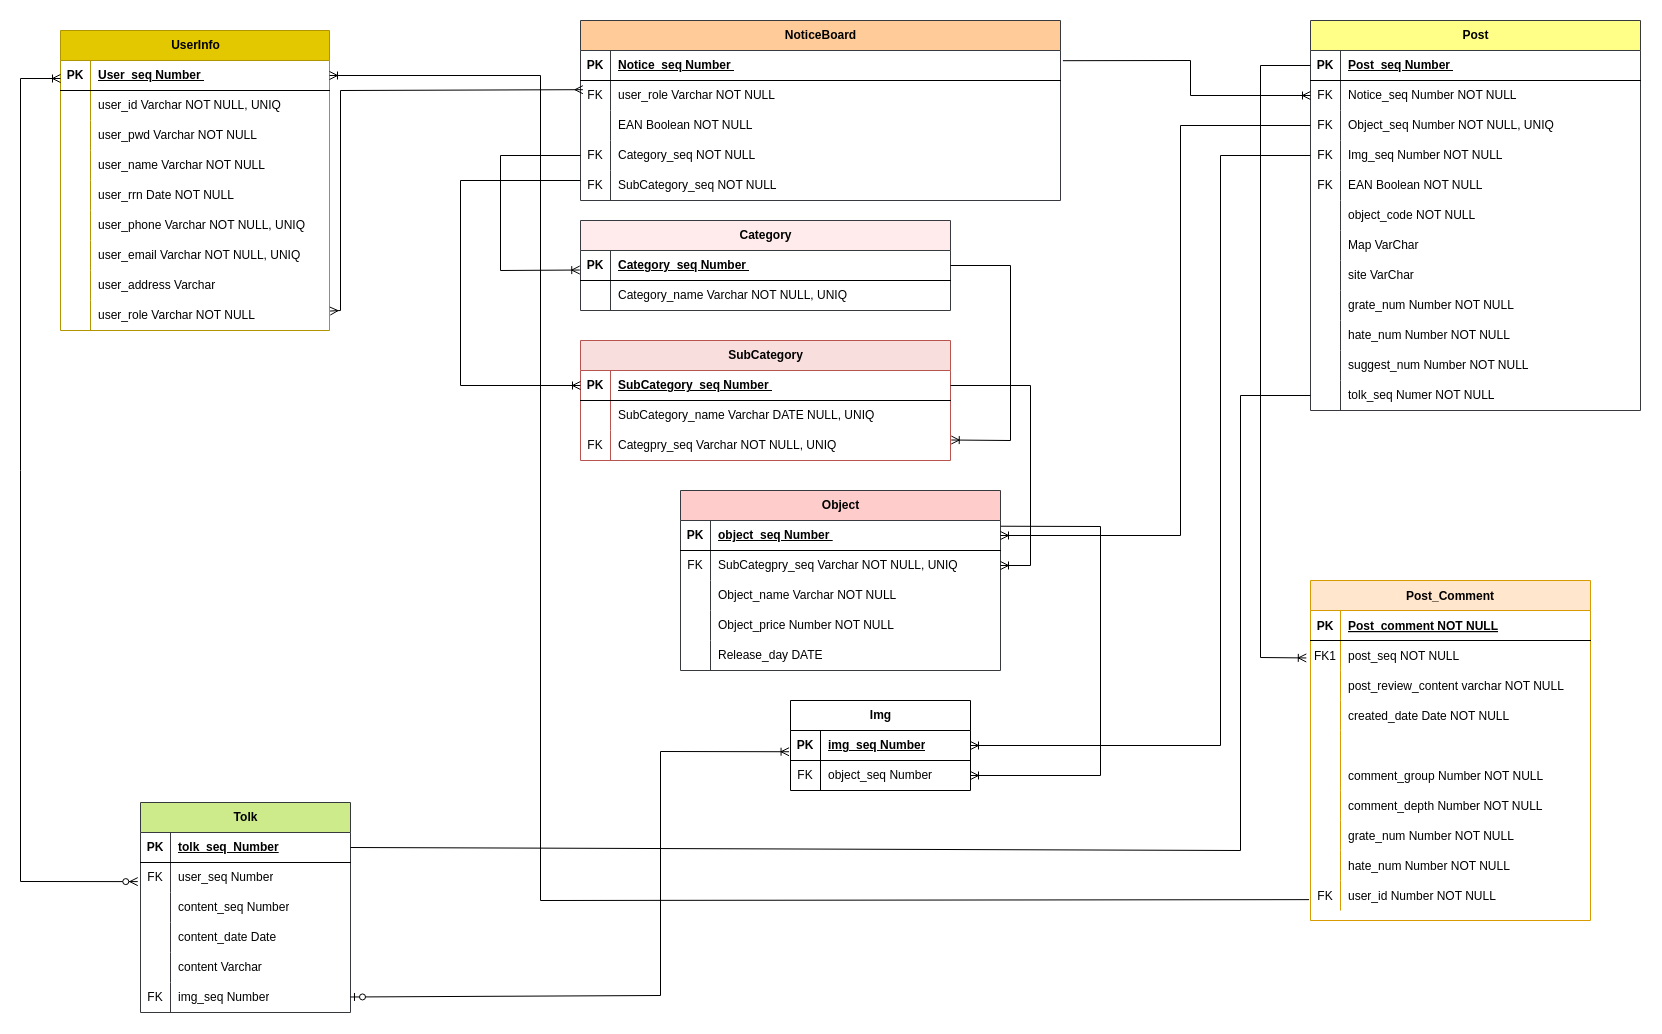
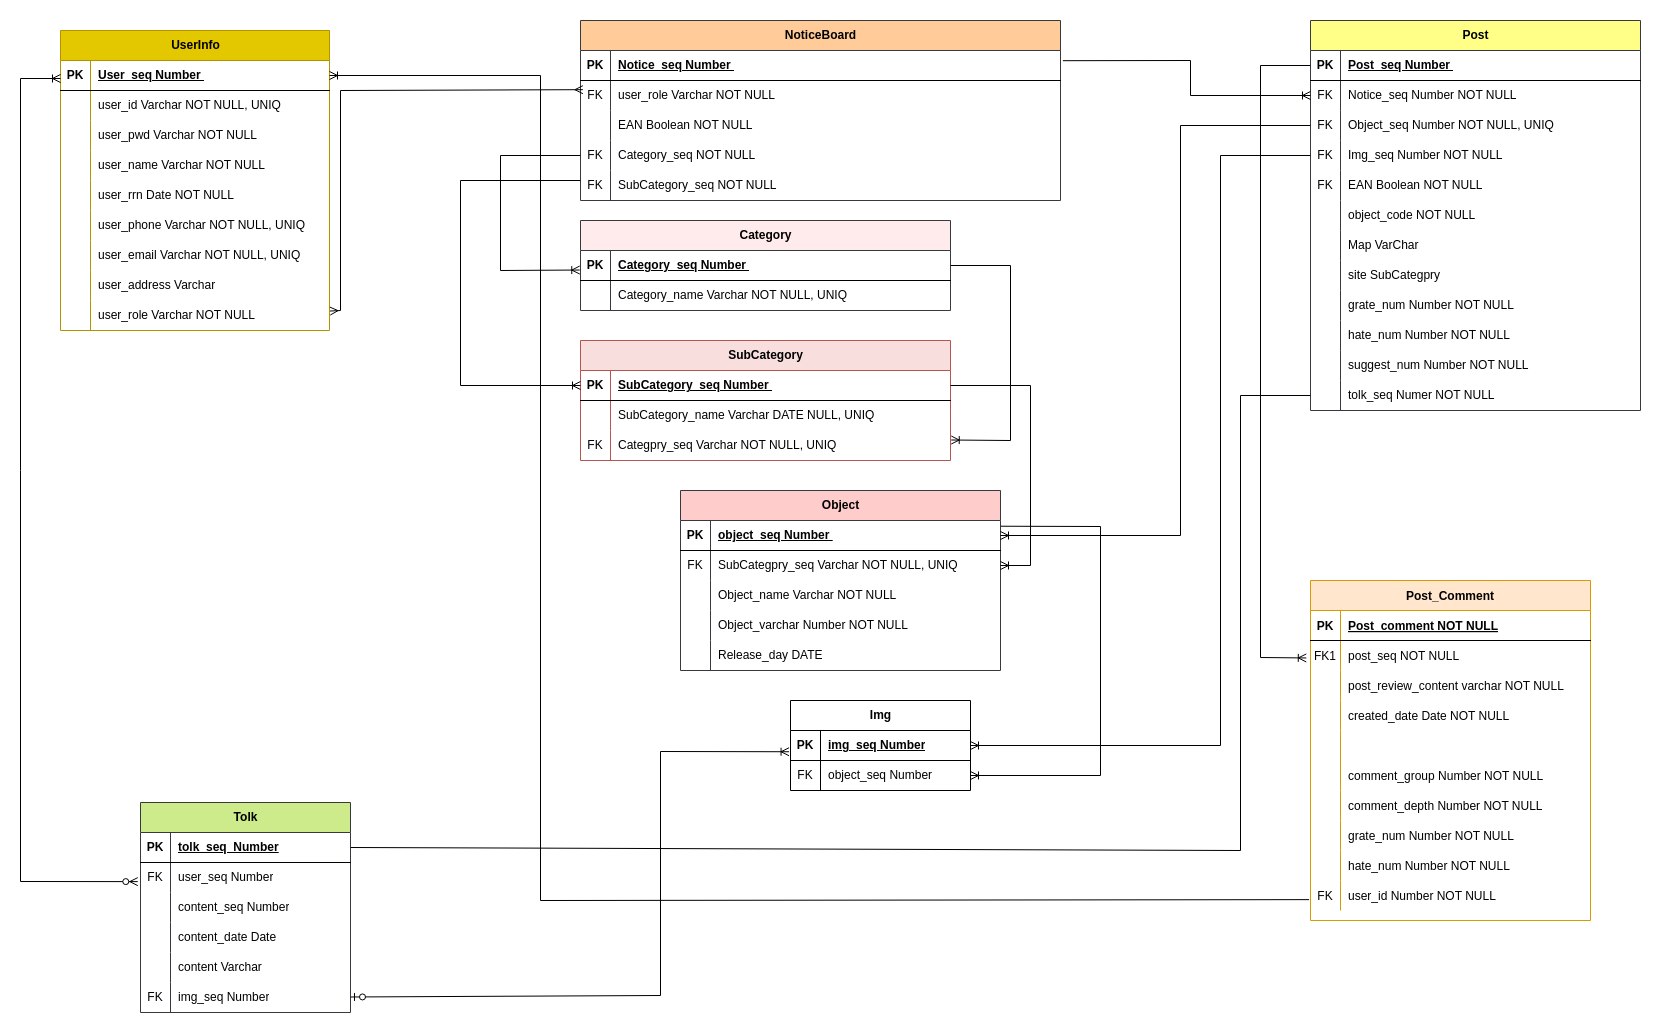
(1386, 276) -> (1399, 276)
(806, 626) -> (815, 626)
